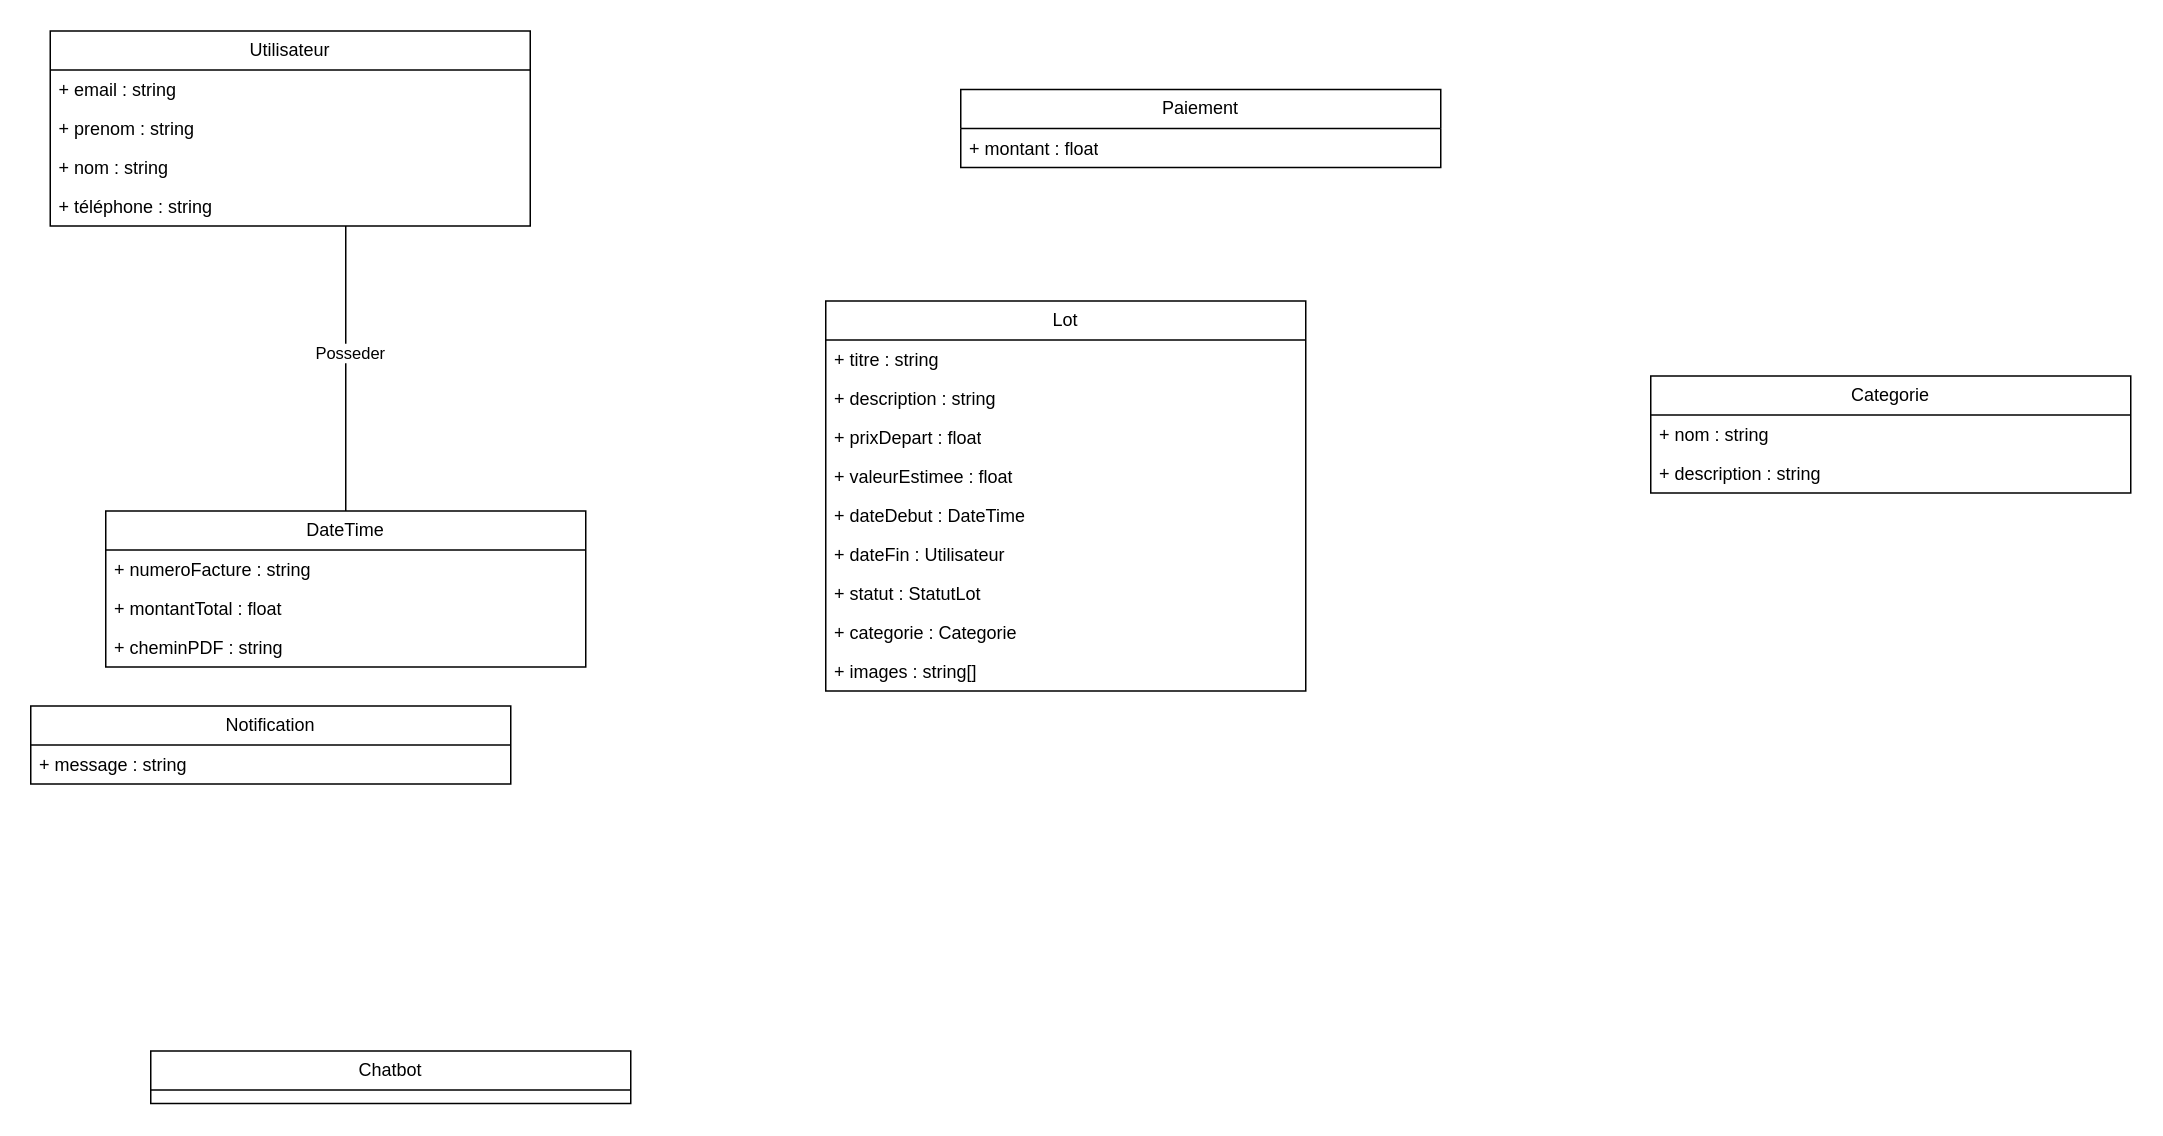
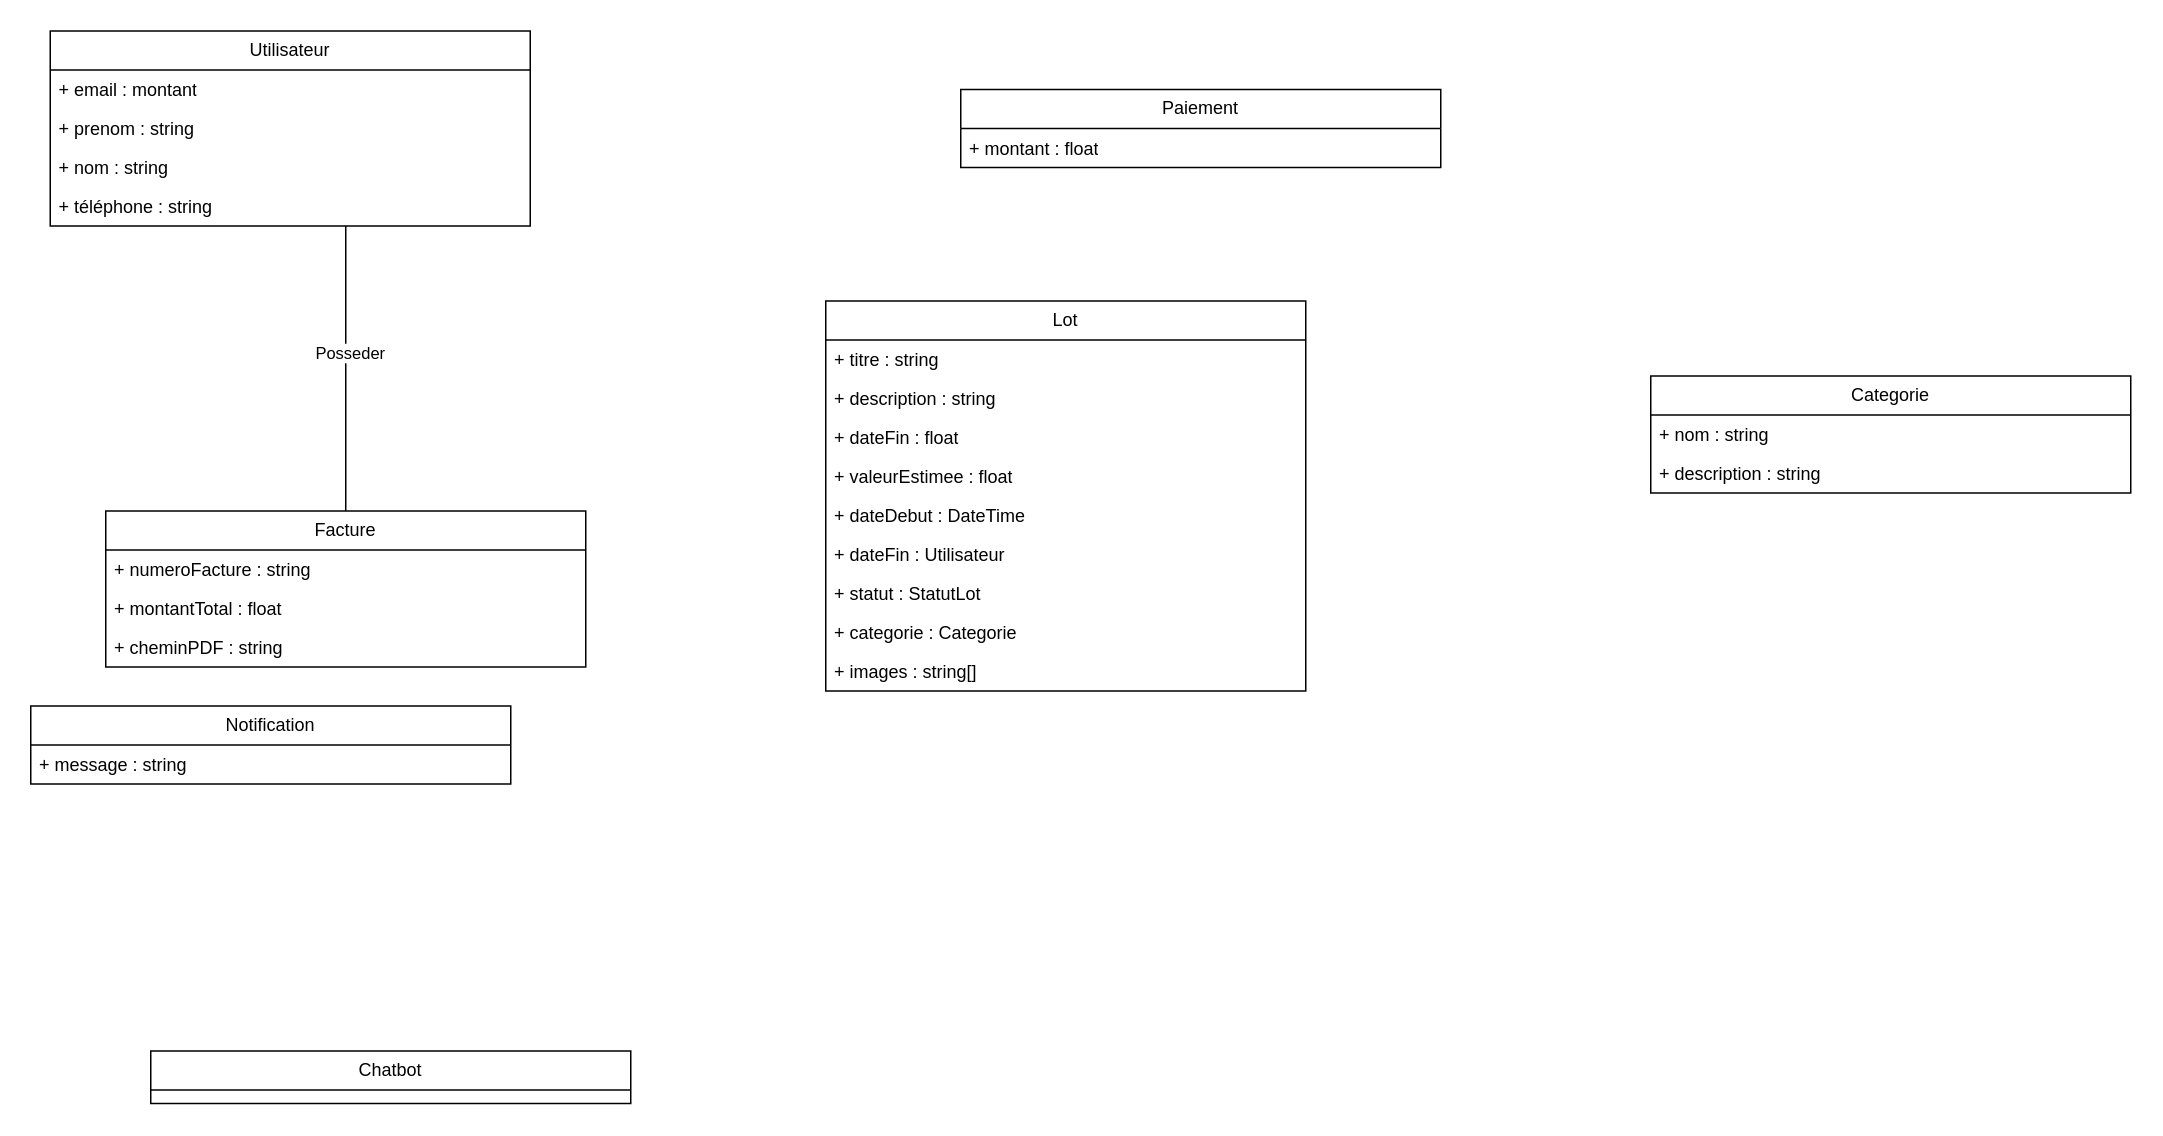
(126, 91) -> (133, 91)
(924, 439) -> (909, 439)
(346, 530) -> (346, 530)
